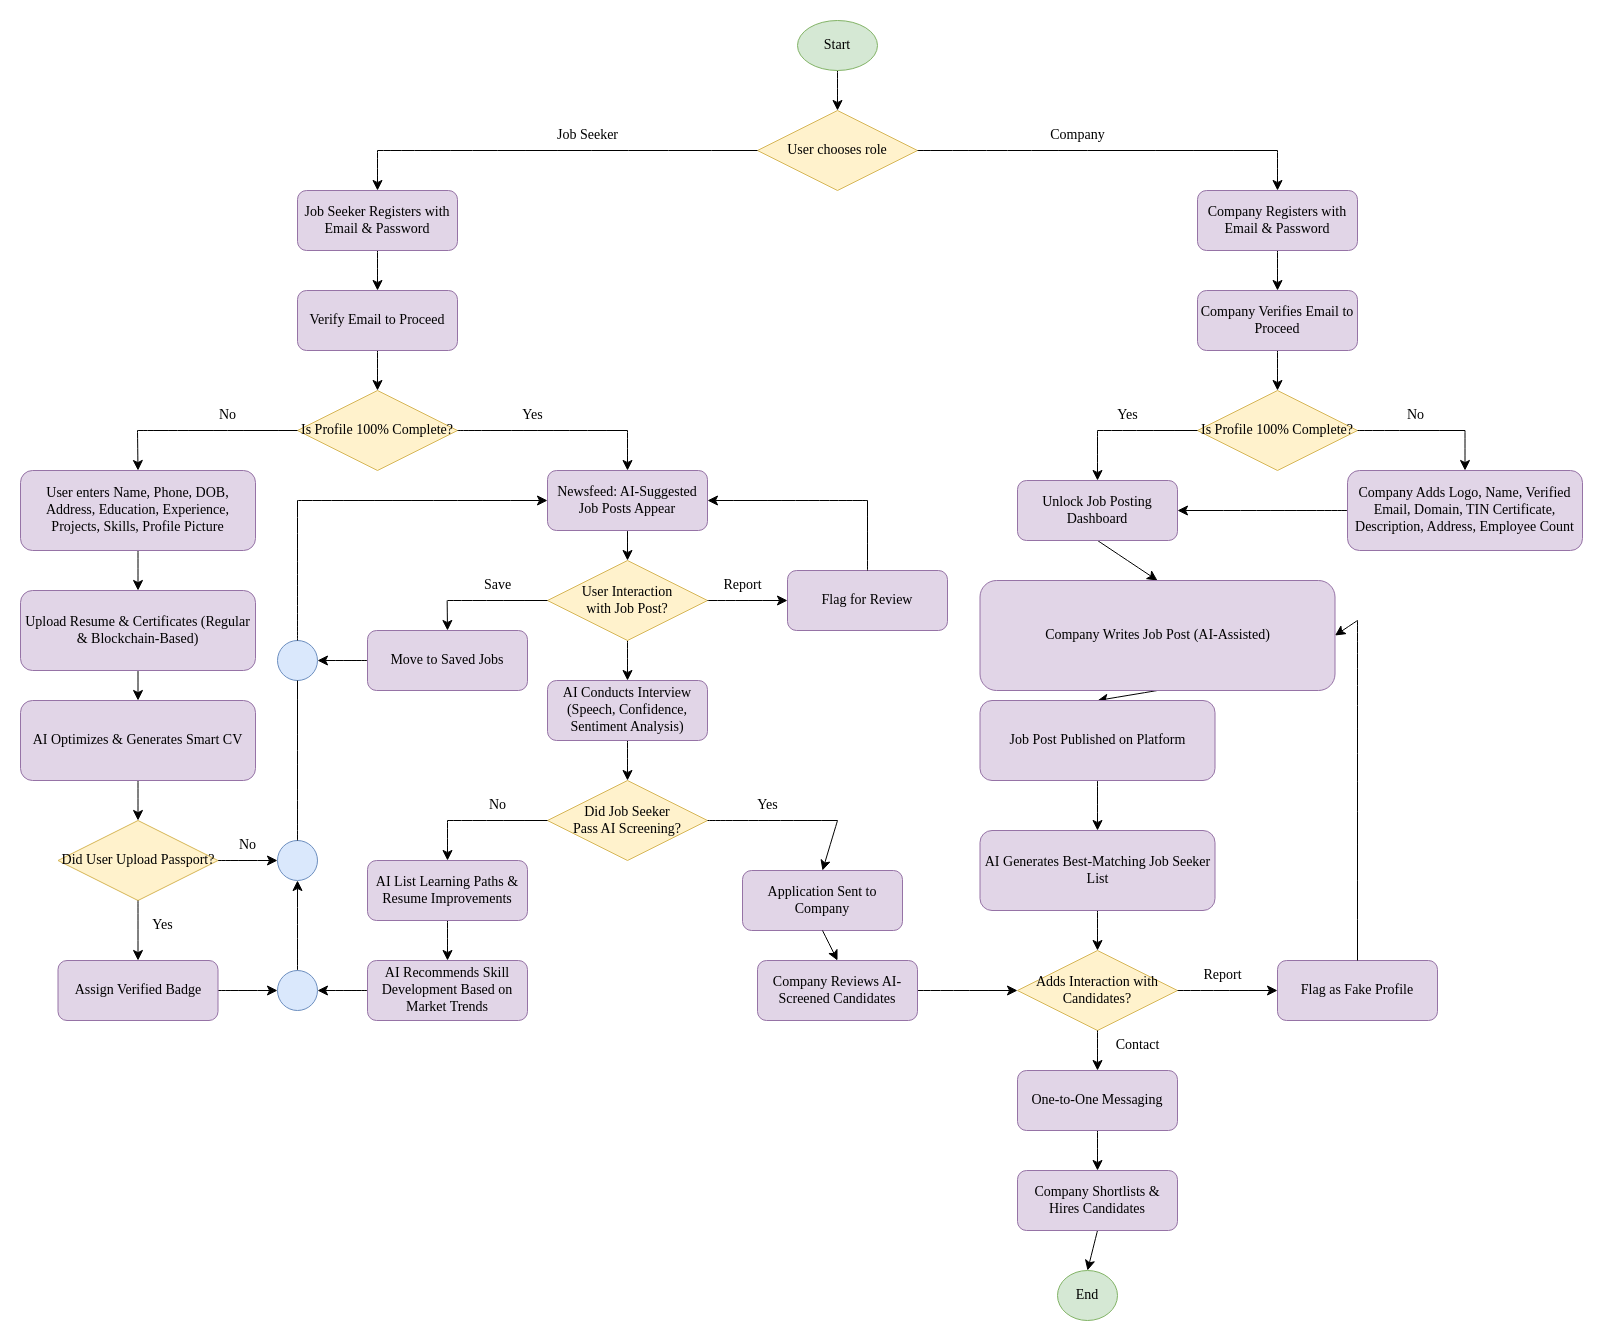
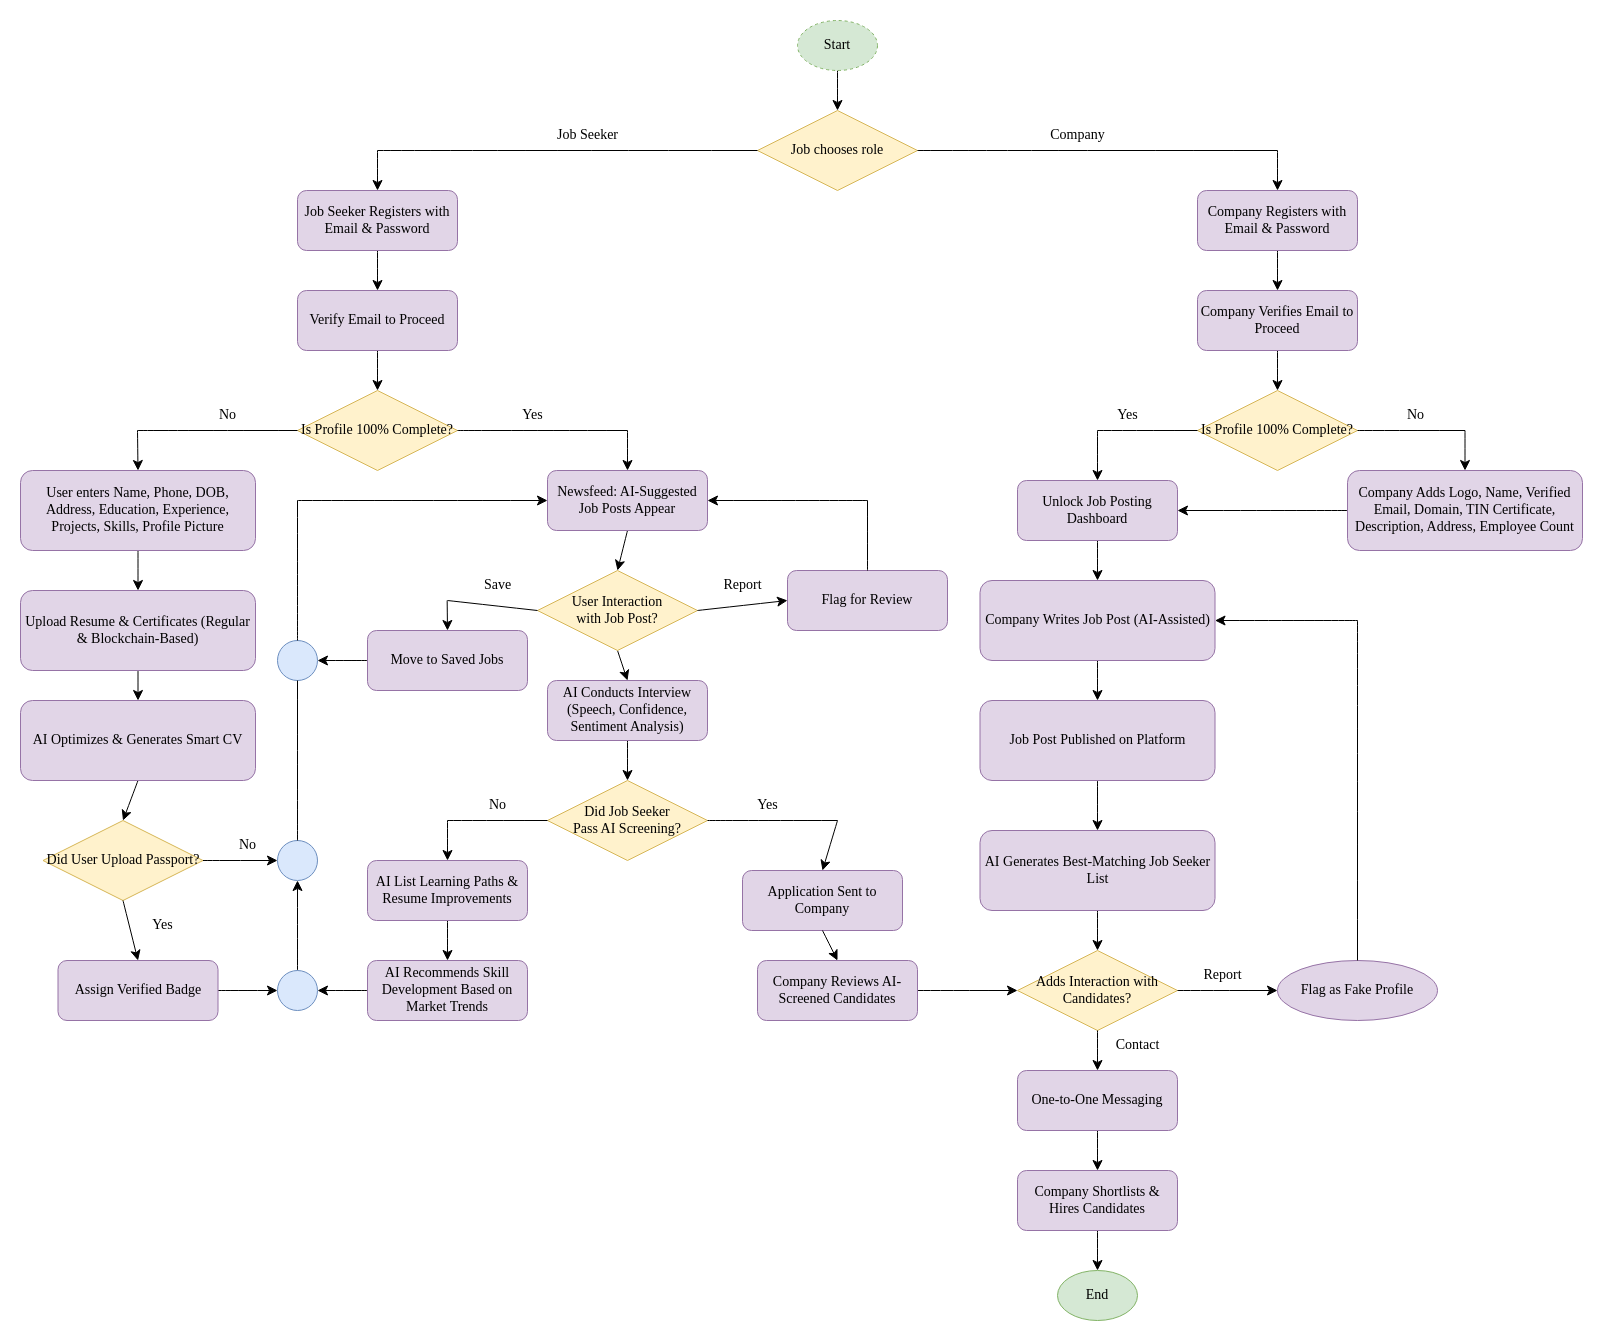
(838, 46) -> (838, 46)
(838, 151) -> (838, 151)
(628, 601) -> (618, 611)
(1158, 636) -> (1098, 621)
(138, 861) -> (123, 861)
(1358, 991) -> (1358, 991)
(1088, 1296) -> (1098, 1296)
